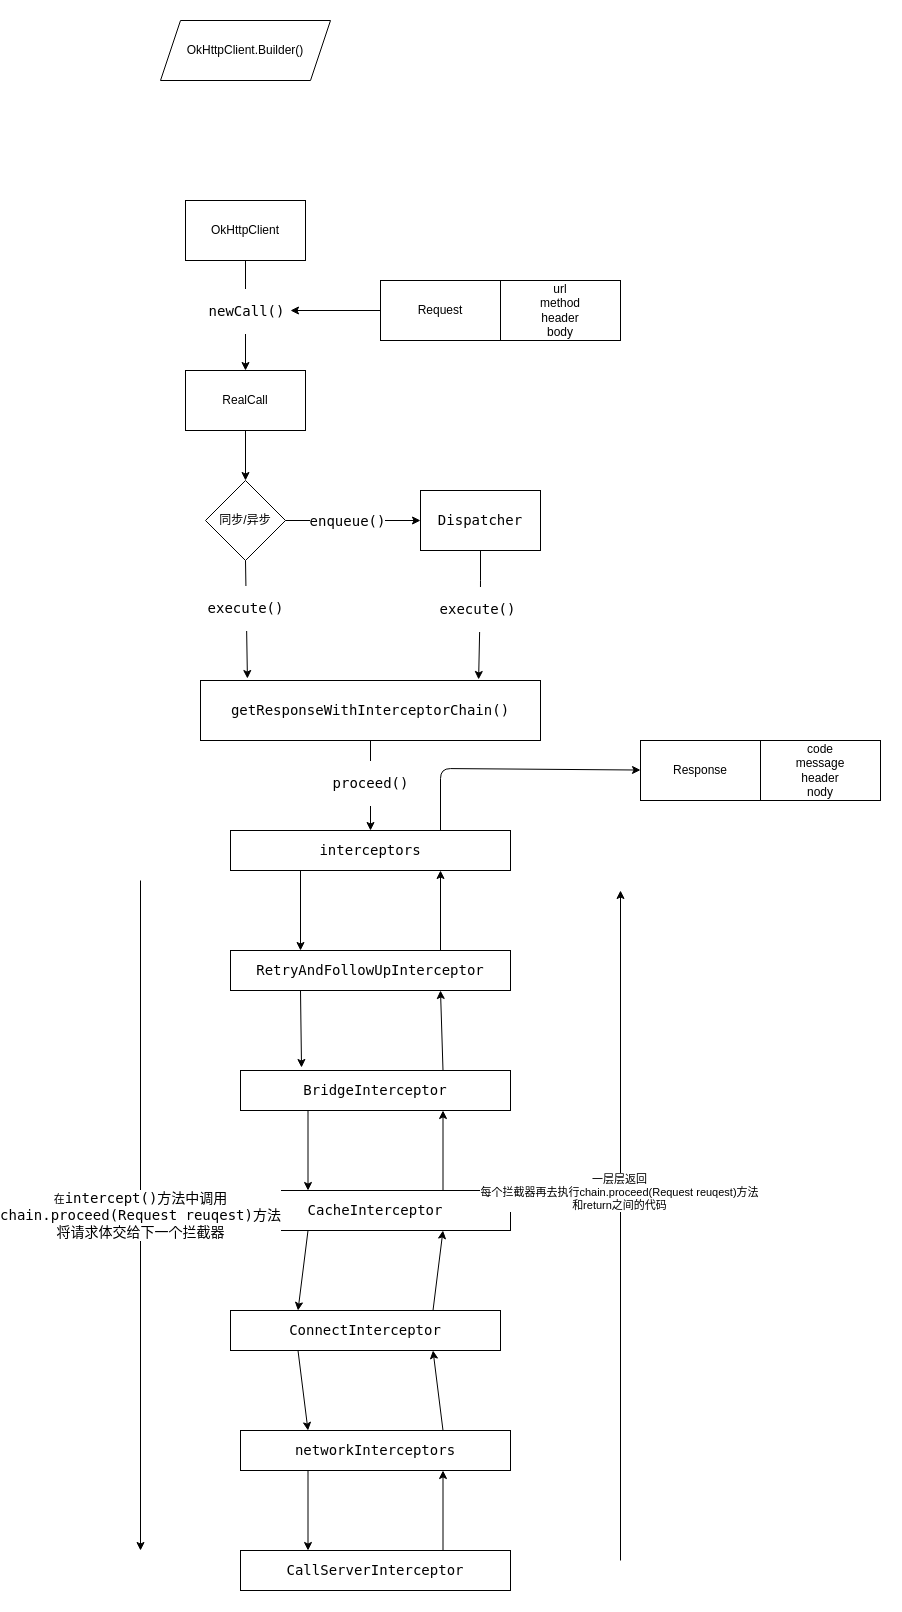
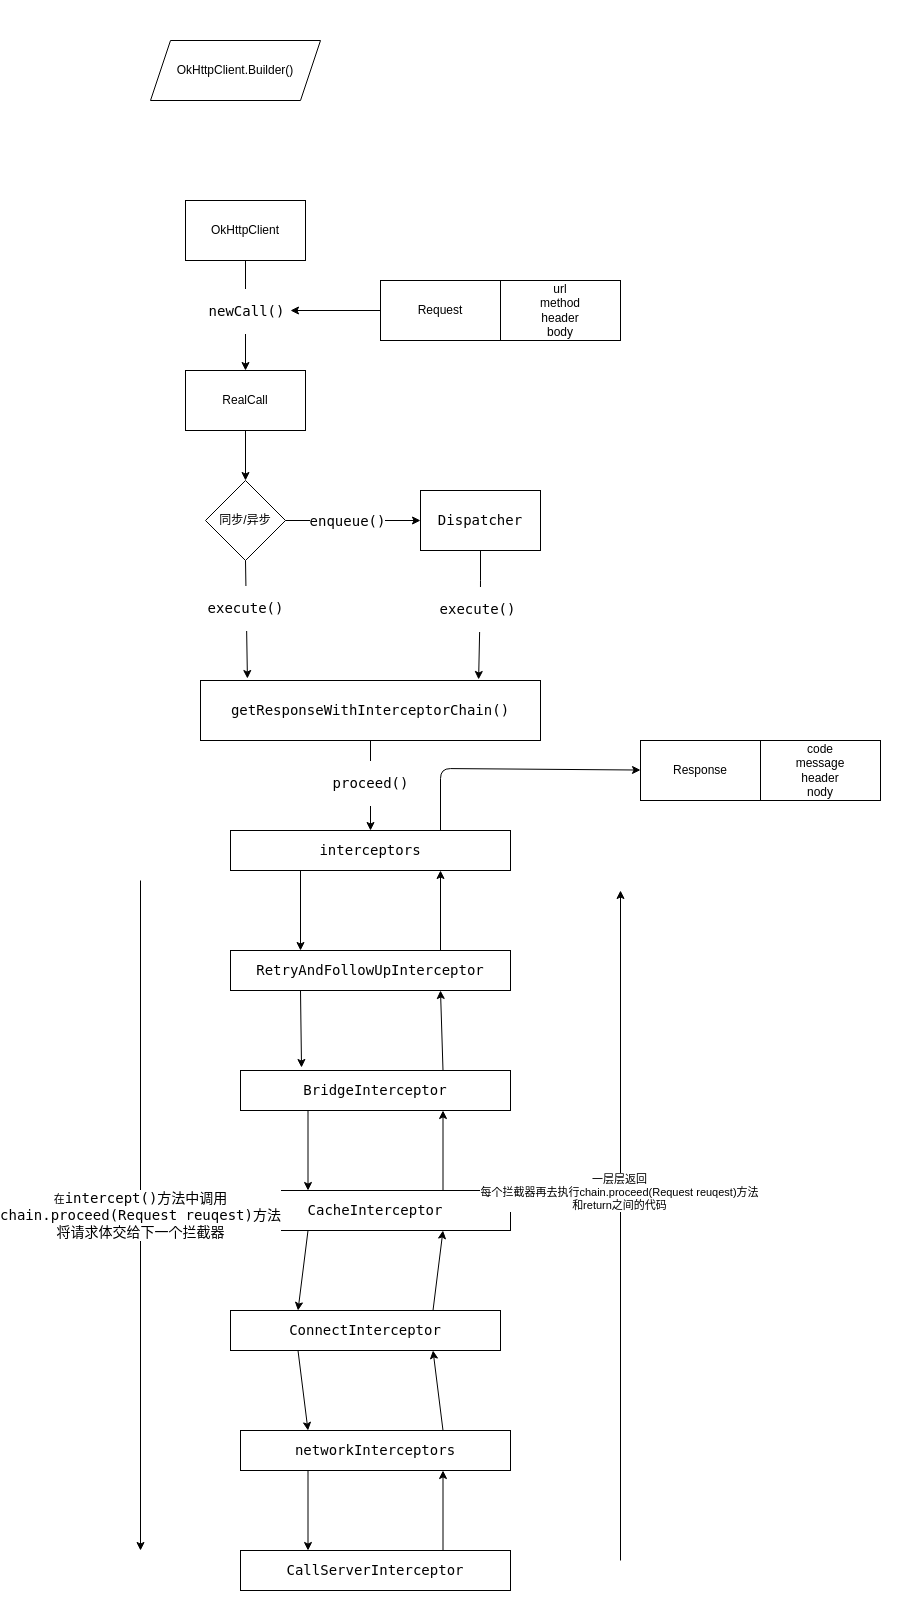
(246, 51) -> (236, 71)
